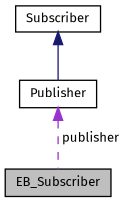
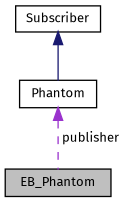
(58, 94) -> (58, 94)
(58, 183) -> (58, 183)
